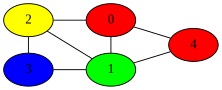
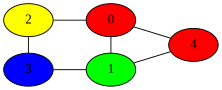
(70, 45) -> none
